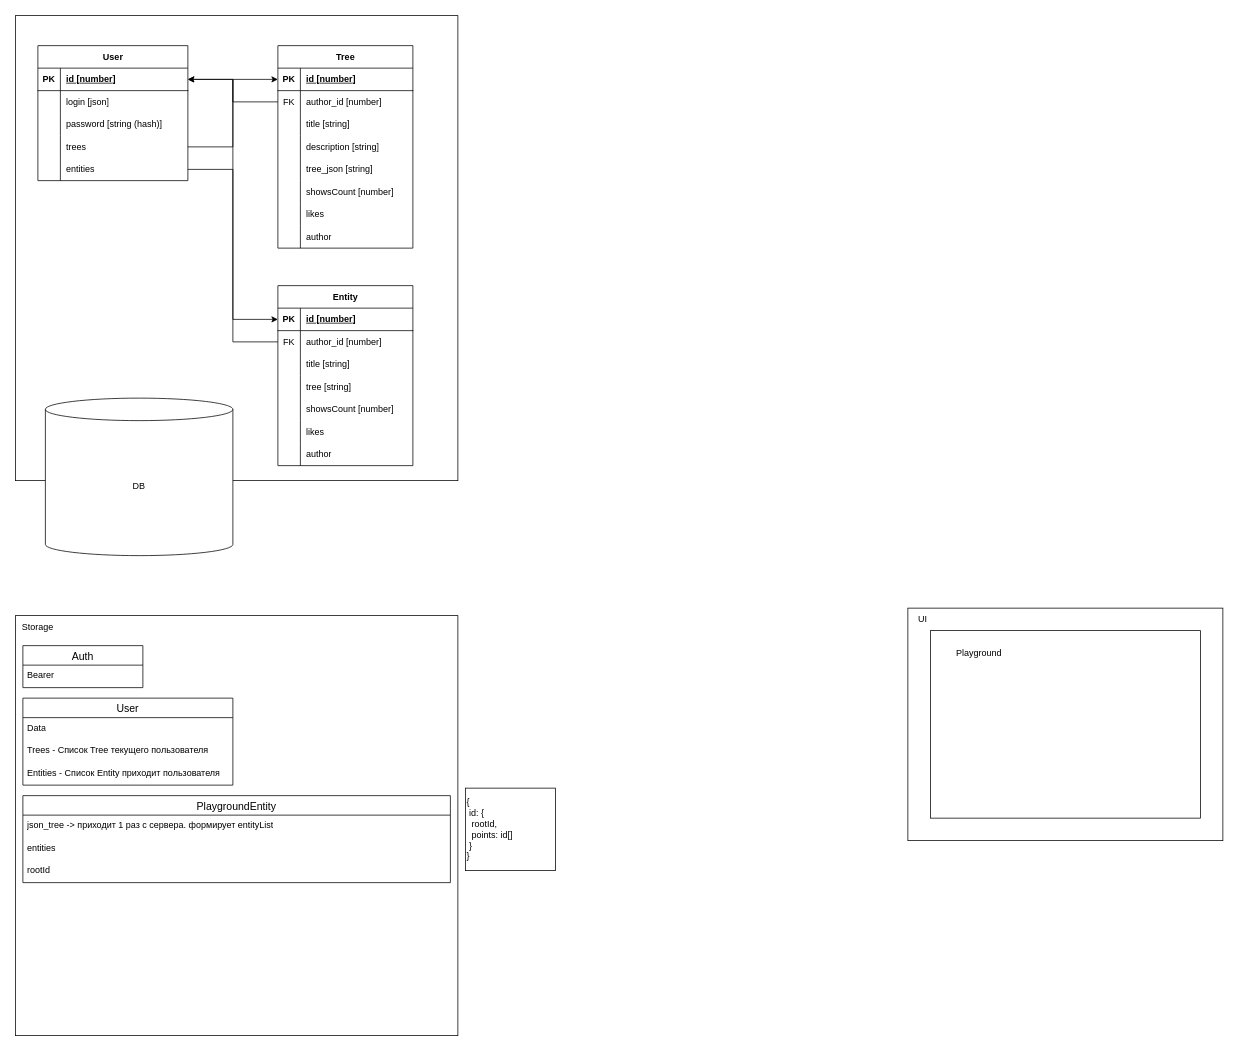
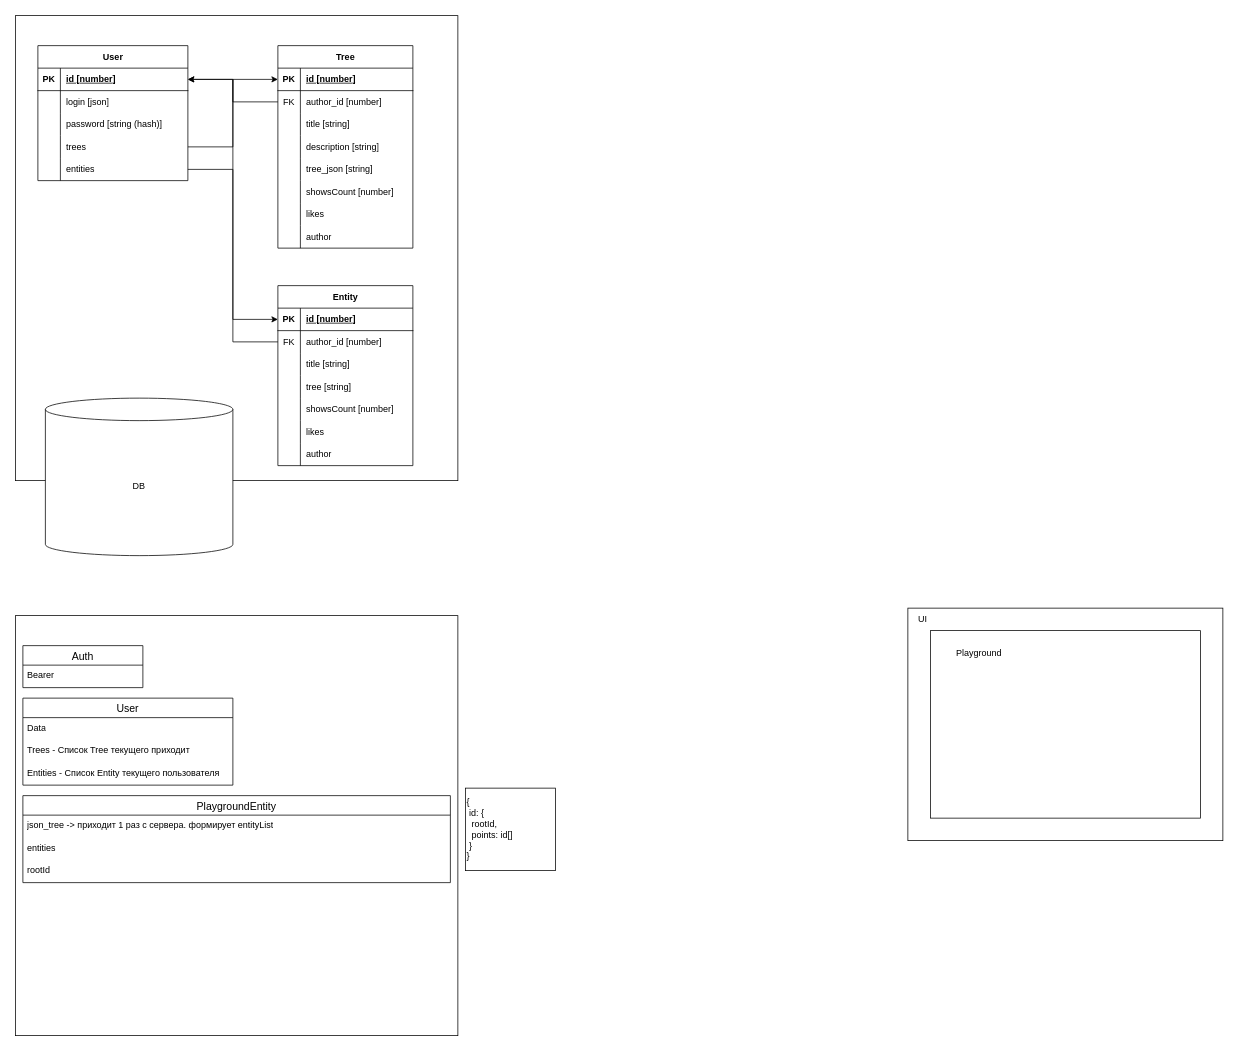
(38, 627) -> none
(125, 751) -> (115, 751)
(129, 778) -> (129, 778)
